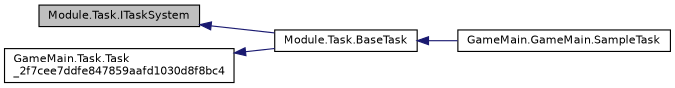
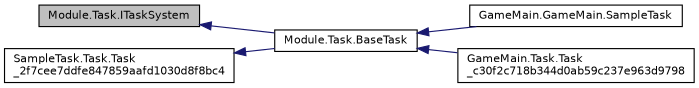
(119, 66) -> (119, 66)
none -> (576, 66)
